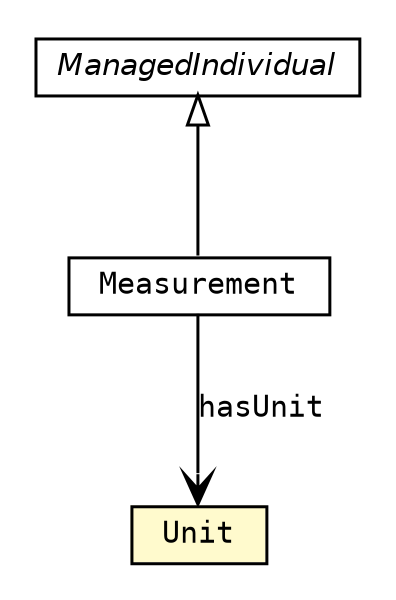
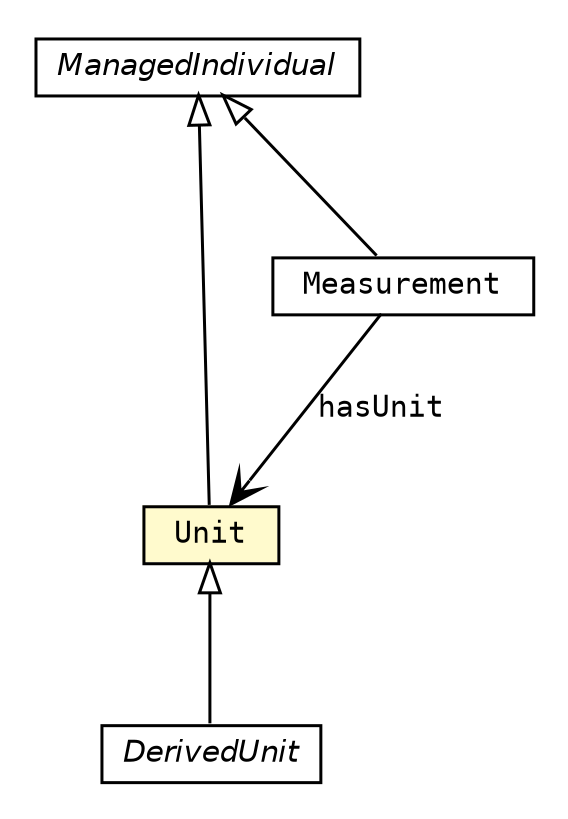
none -> (204, 315)
none -> (210, 753)
